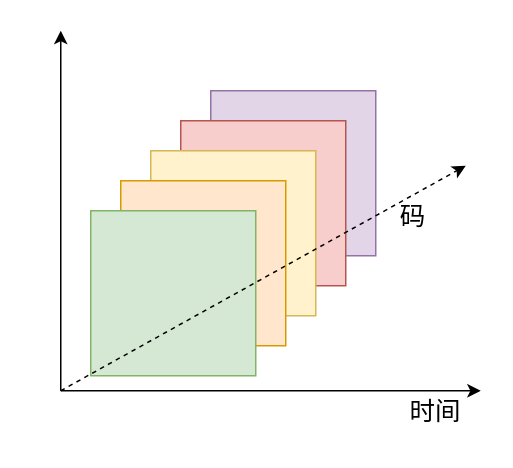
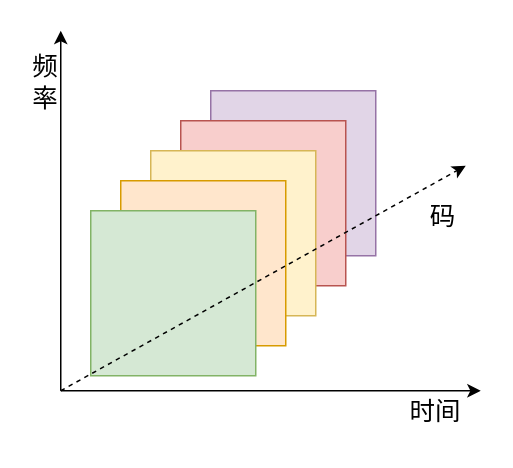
none -> (46, 83)
(413, 218) -> (443, 218)
